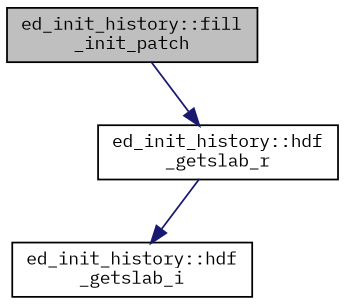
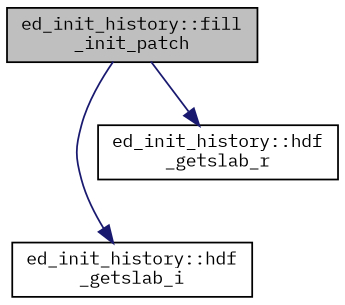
(181, 204) -> (77, 144)
